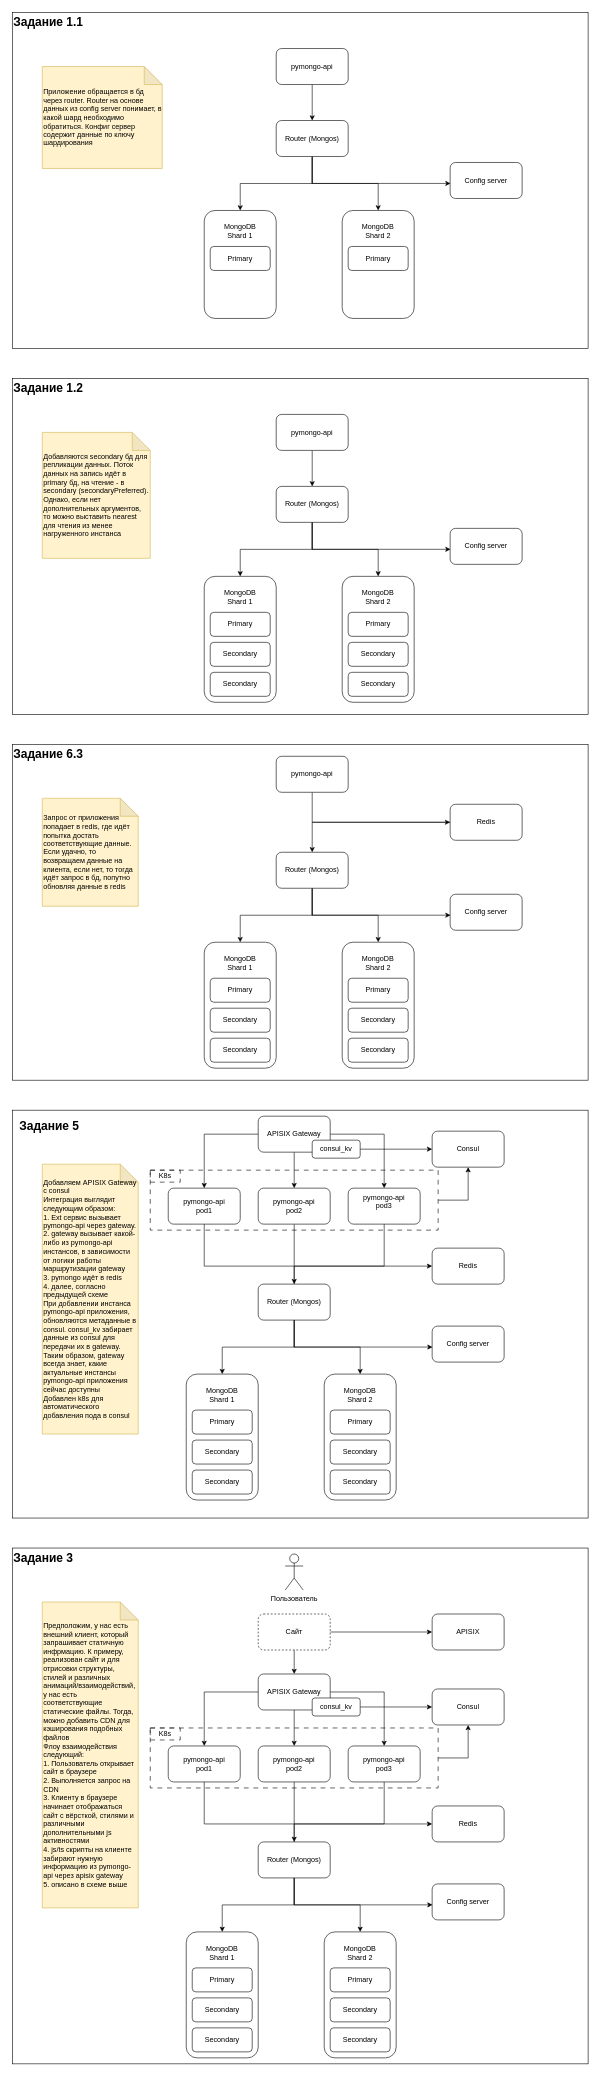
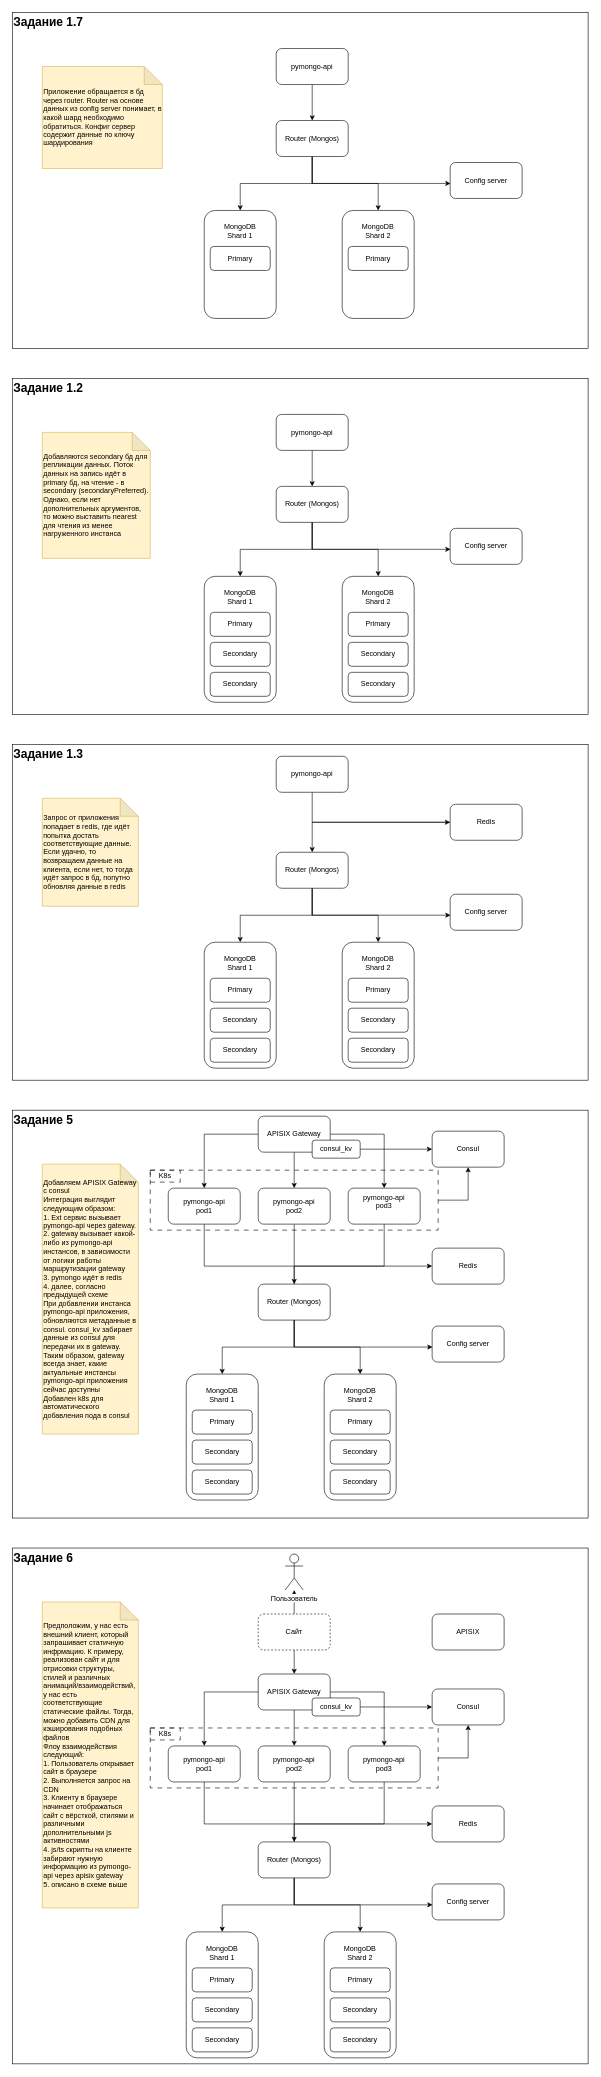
(47, 21) -> (47, 21)
(47, 753) -> (47, 753)
(69, 1125) -> (63, 1119)
(42, 1557) -> (42, 1557)
(426, 1632) -> (294, 1595)
